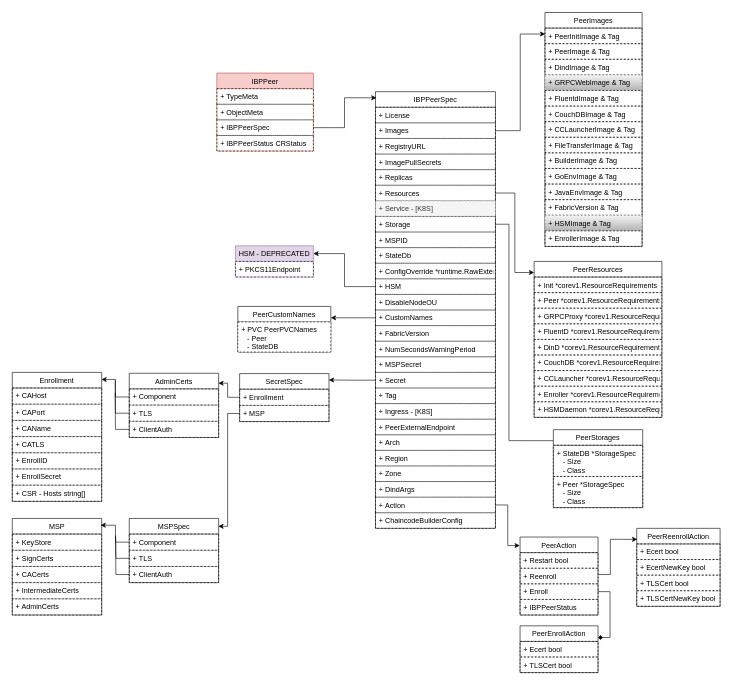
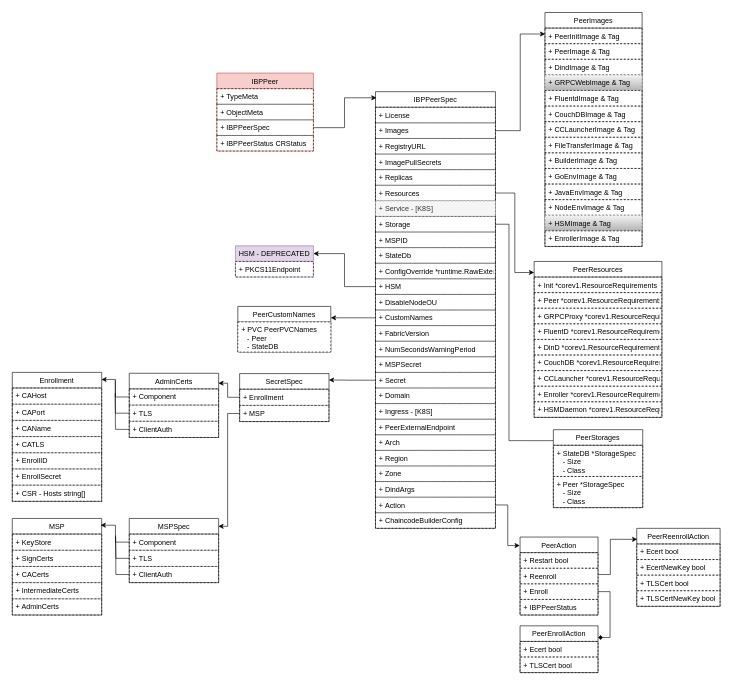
(588, 208) -> (588, 208)
(389, 396) -> (394, 396)
